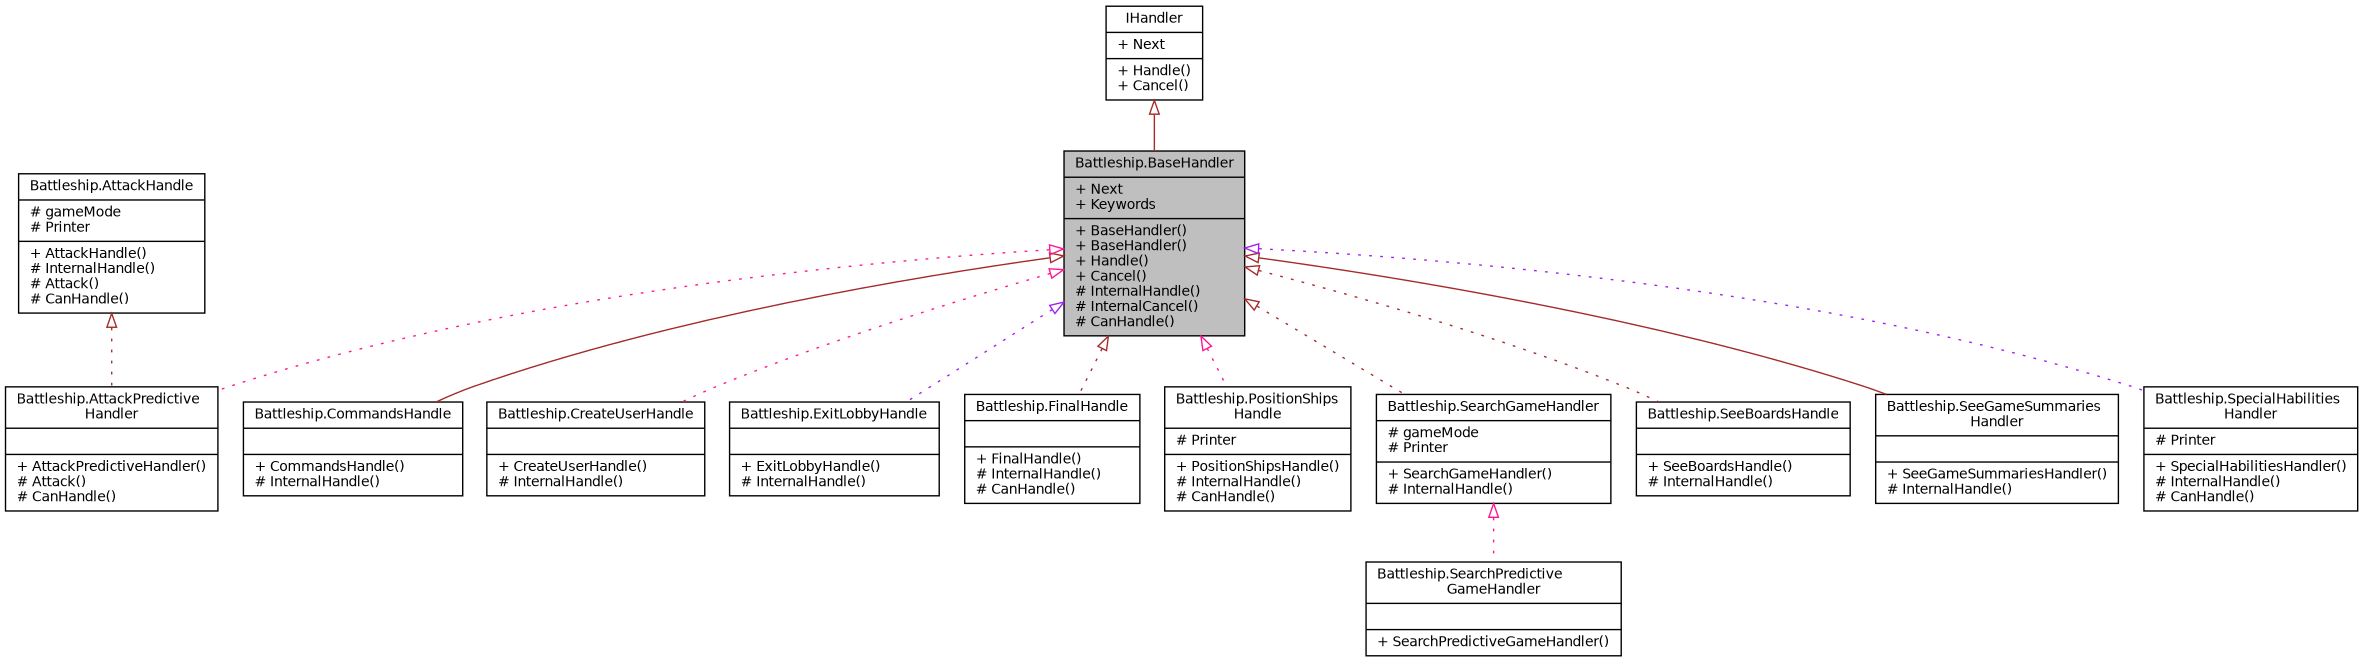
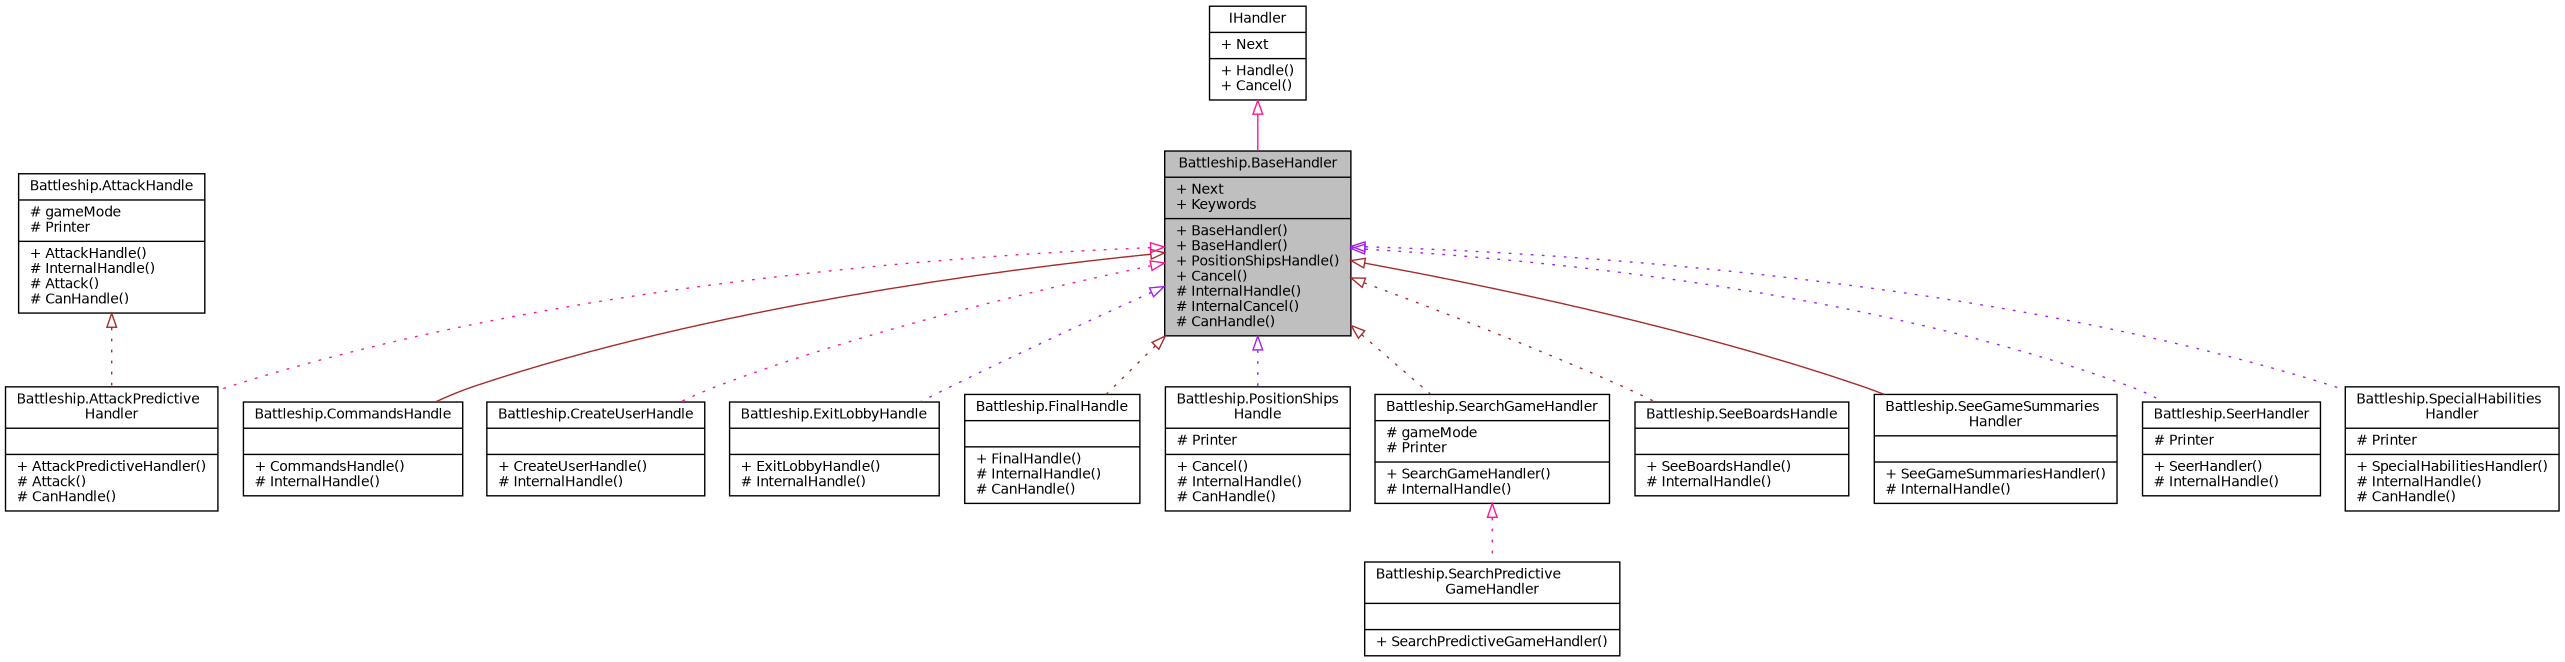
(1154, 133) -> (1258, 133)
(1112, 261) -> (1258, 261)
(1217, 367) -> (1258, 368)
none -> (2231, 449)
(1258, 467) -> (1212, 467)
